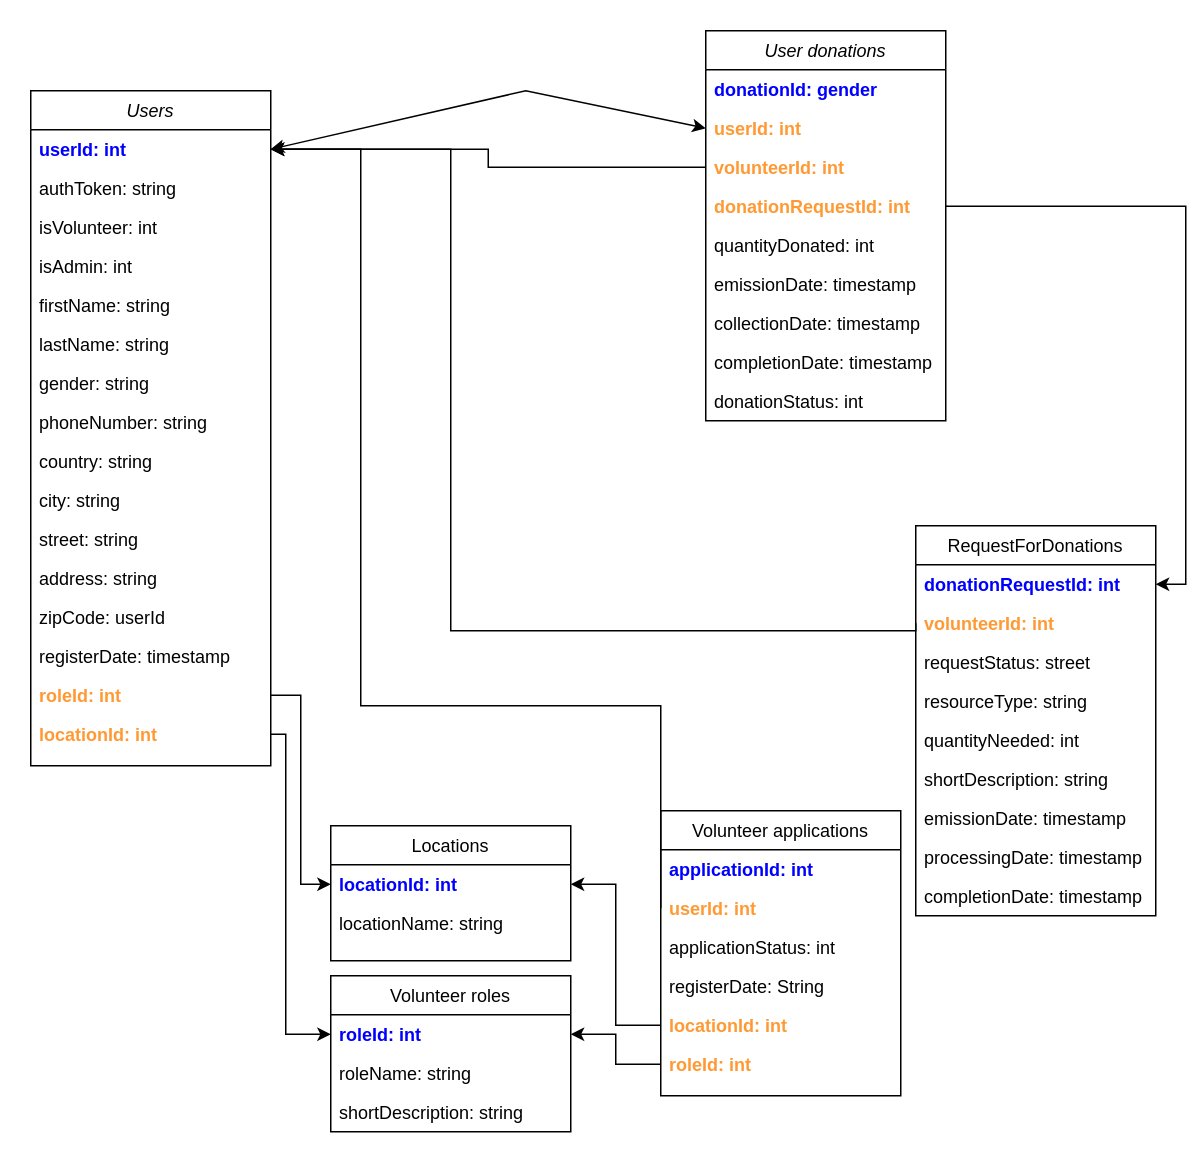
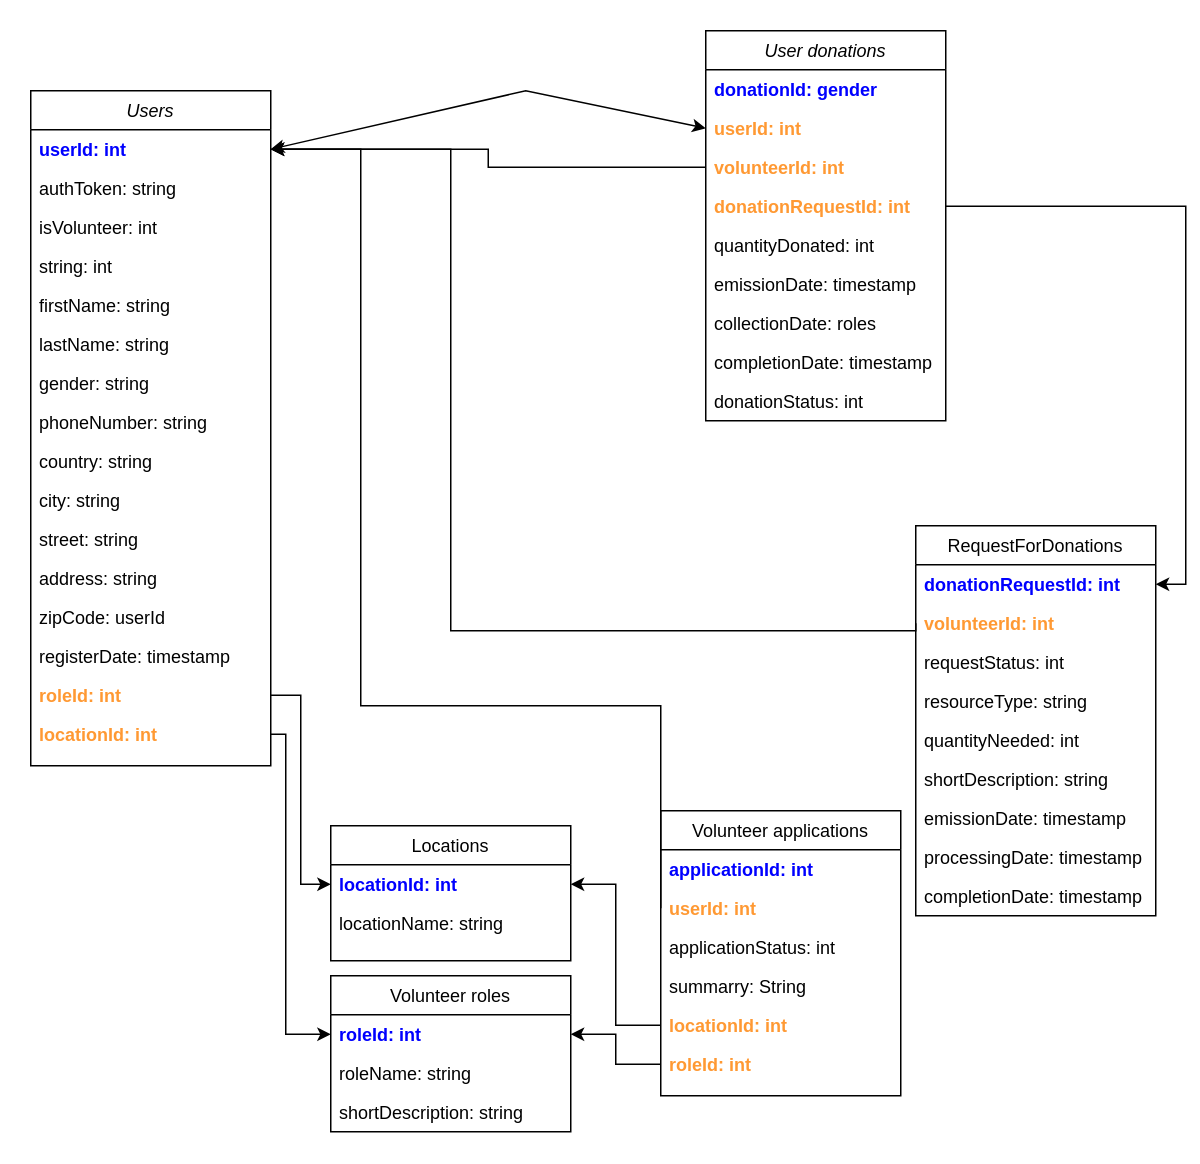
(88, 267) -> (85, 267)
(826, 324) -> (806, 324)
(1025, 663) -> (1008, 663)
(760, 987) -> (743, 987)
